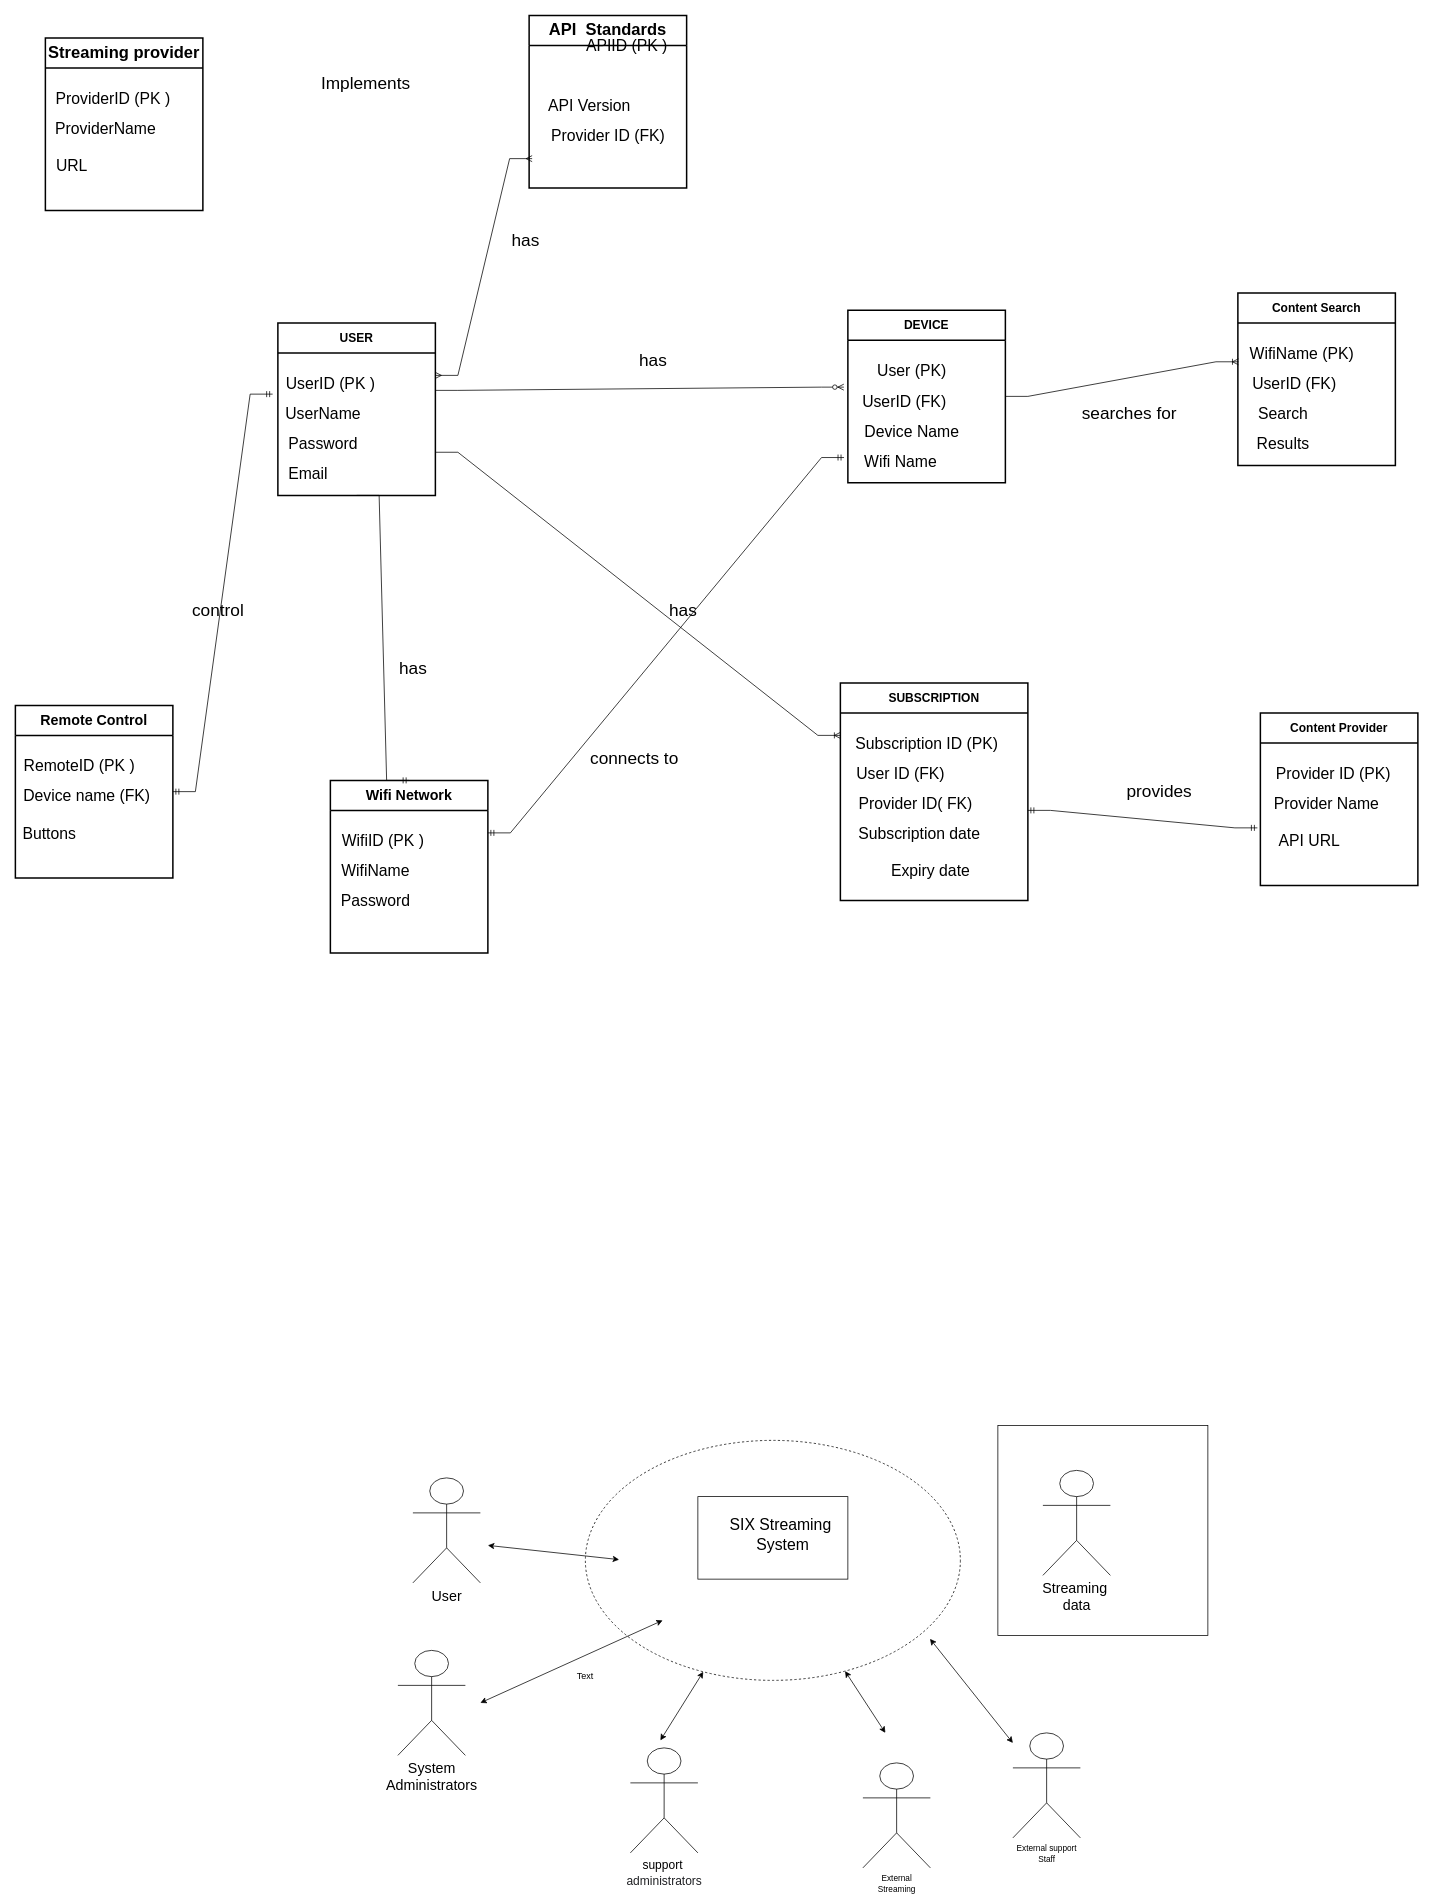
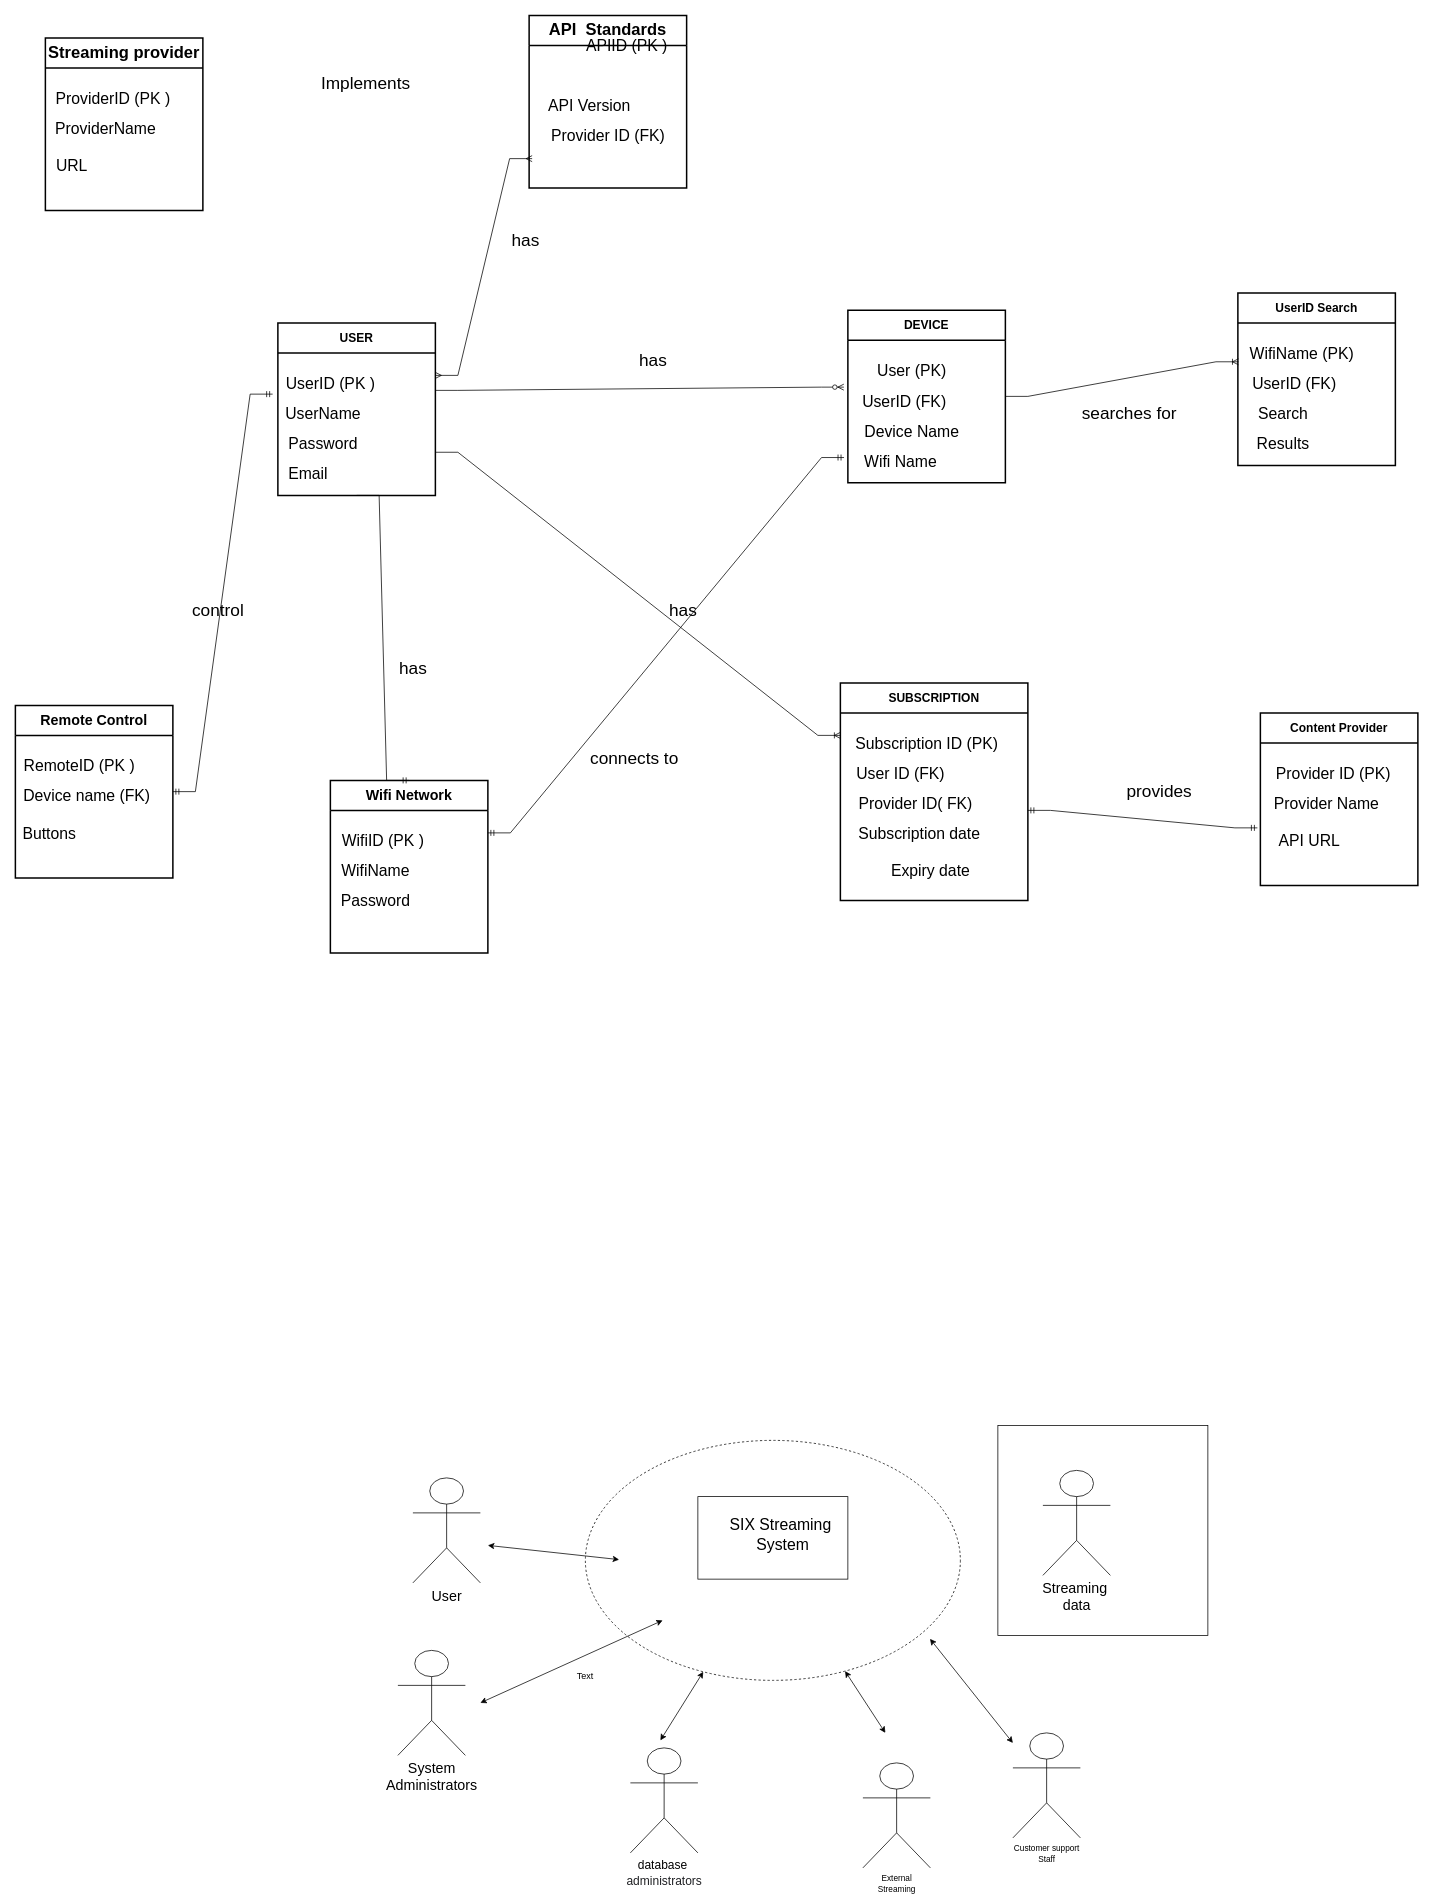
(1317, 308) -> (1317, 308)
(1047, 1854) -> (1047, 1854)
(665, 1869) -> (665, 1869)
